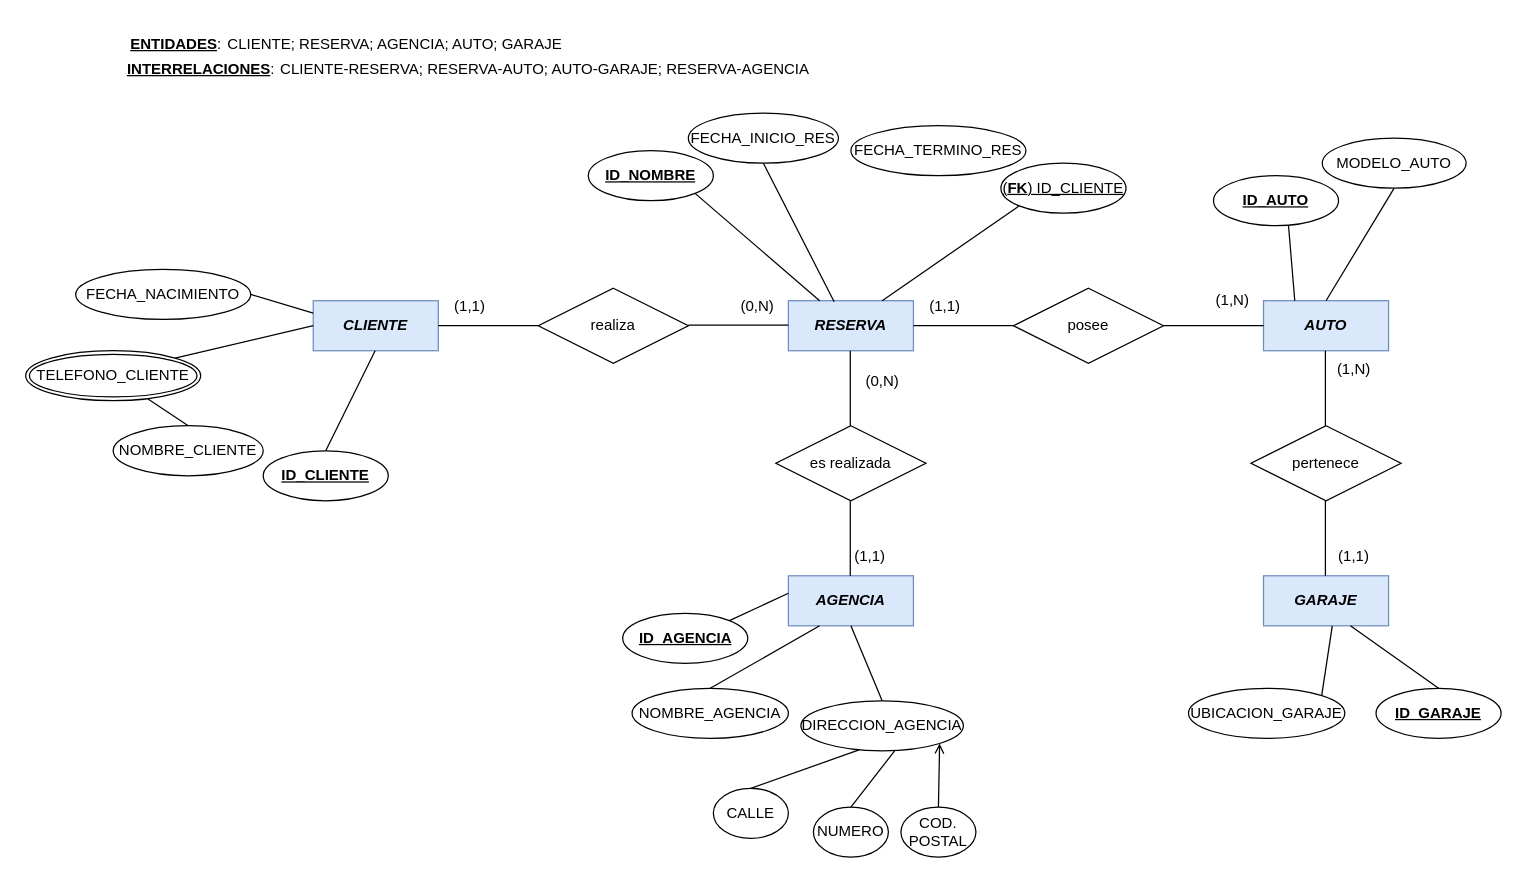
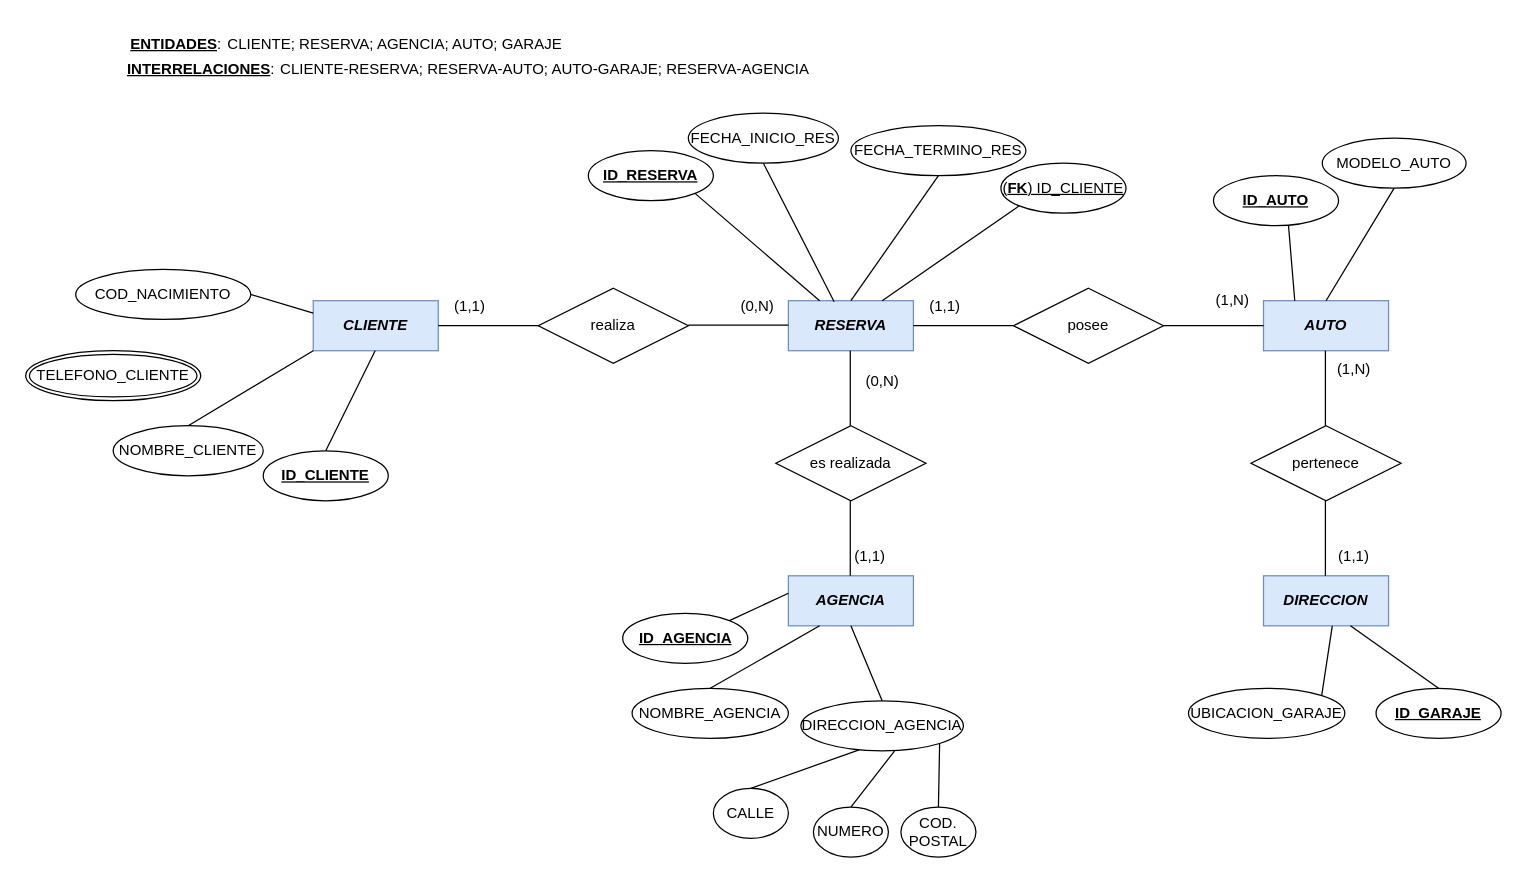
(651, 176) -> (651, 176)
none -> (894, 238)
(163, 294) -> (163, 294)
(244, 342) -> none
(168, 412) -> (250, 388)
(1326, 601) -> (1326, 601)
(939, 749) -> (939, 748)
